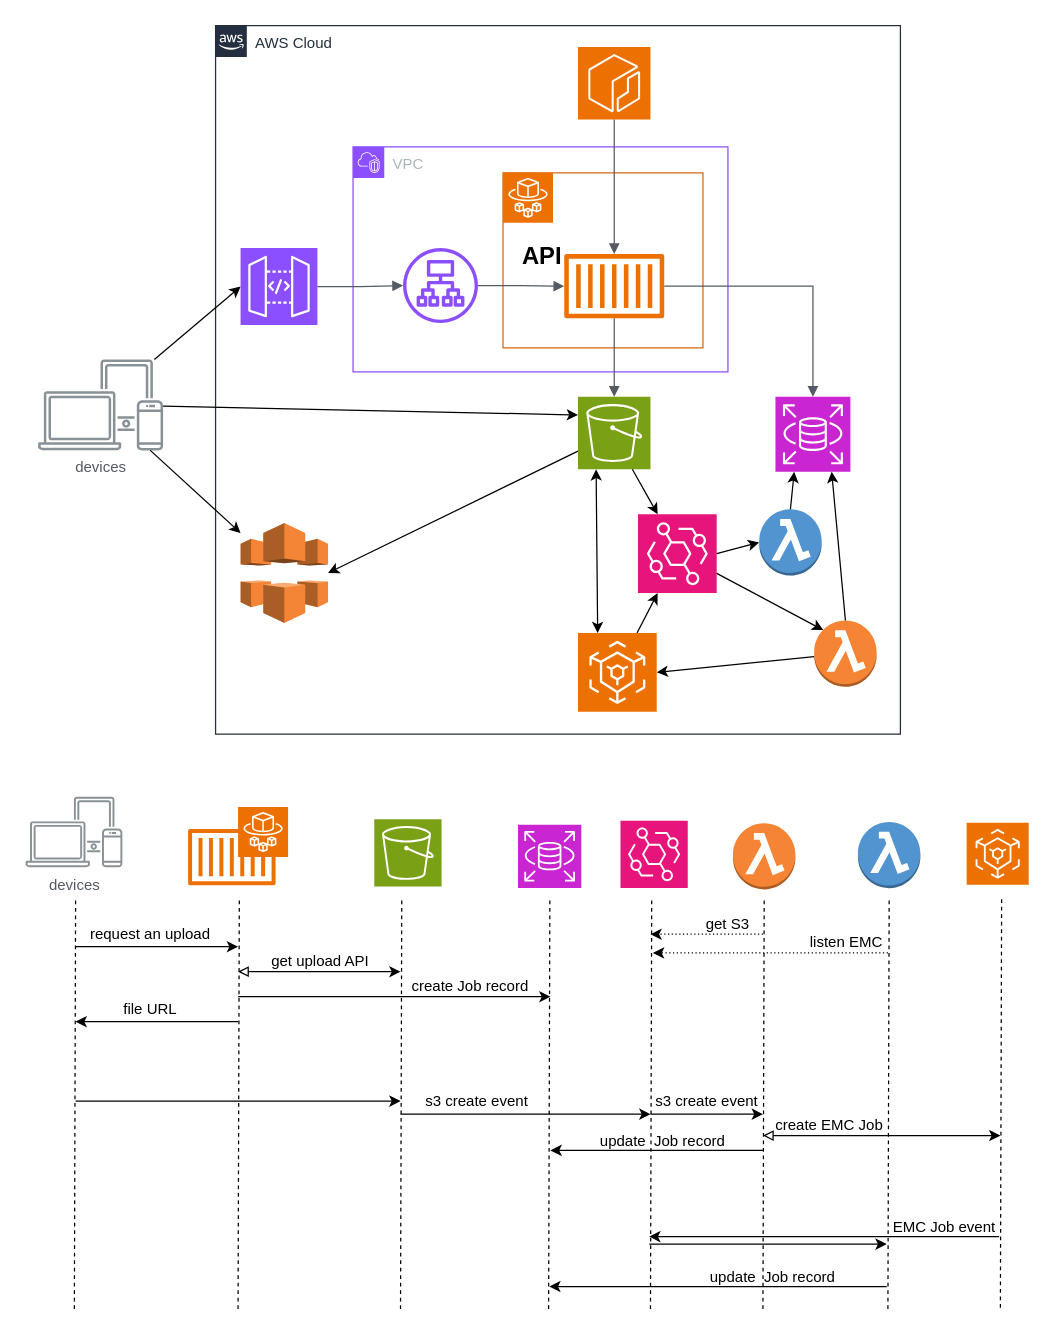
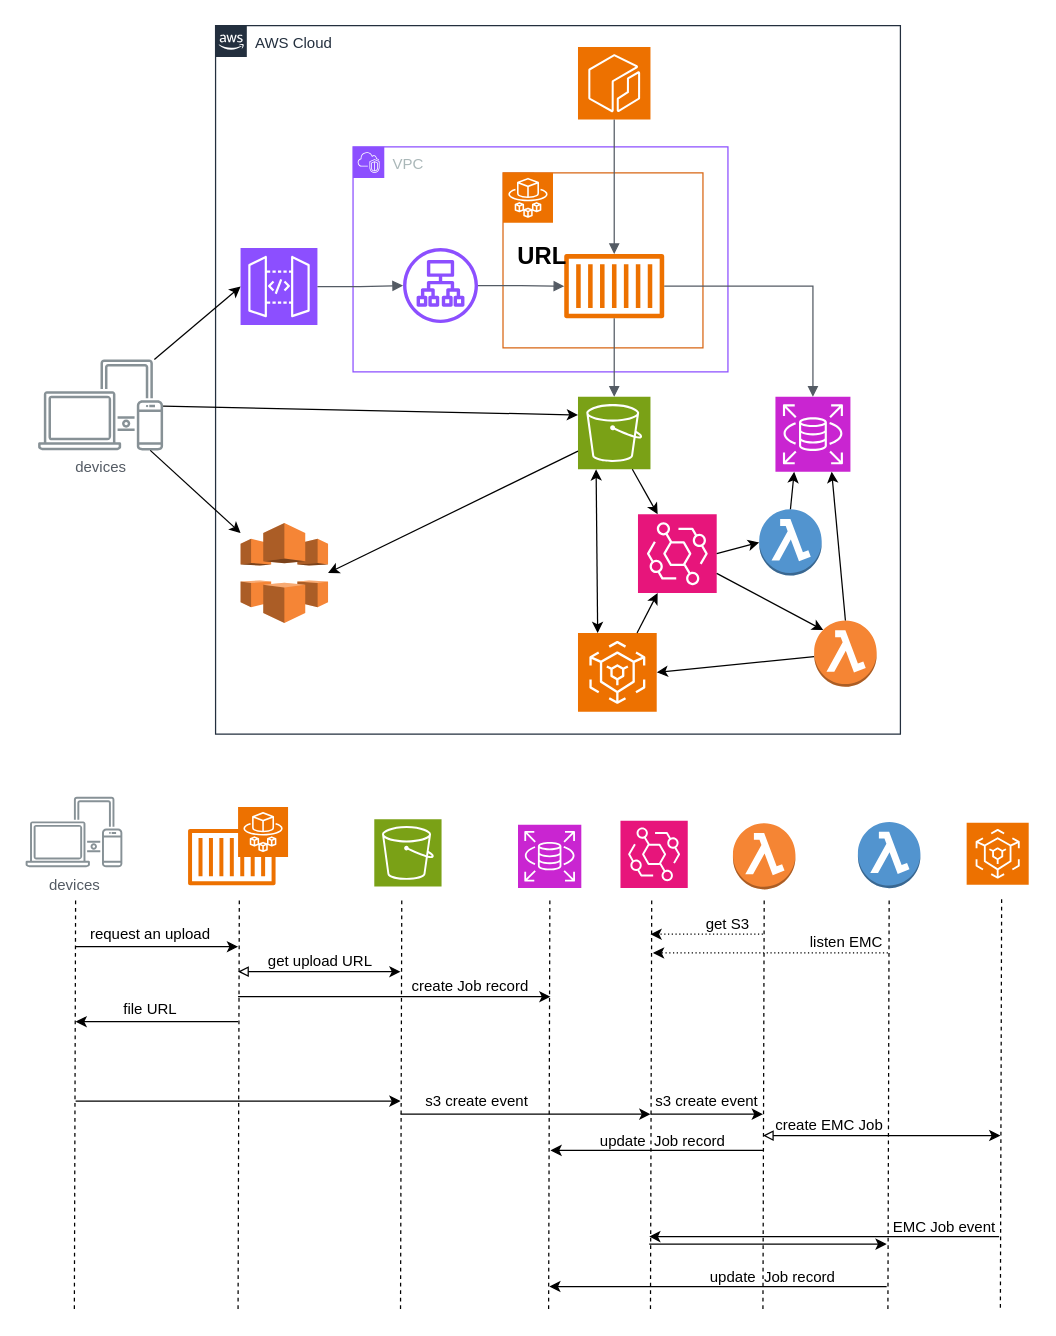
(543, 257) -> (543, 257)
(321, 962) -> (321, 962)
